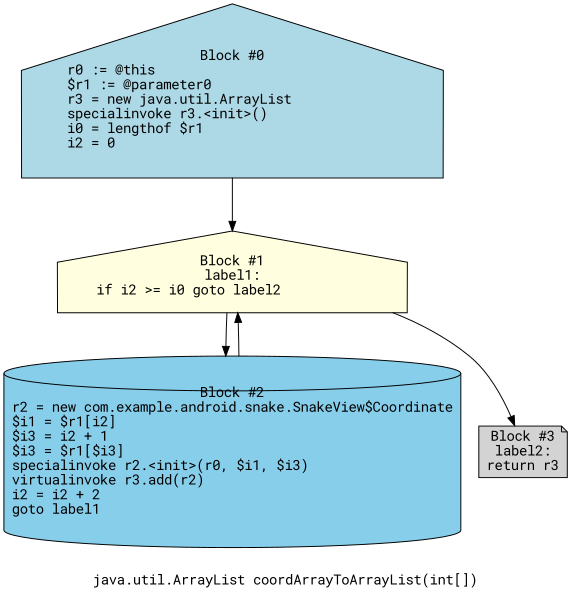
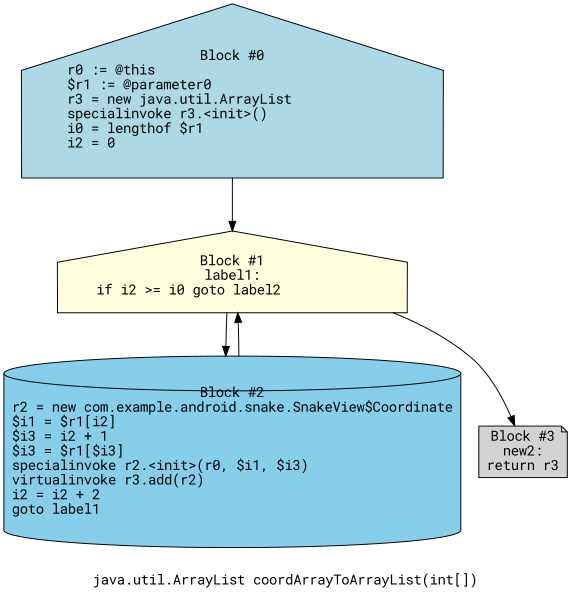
(523, 452) -> (523, 452)
